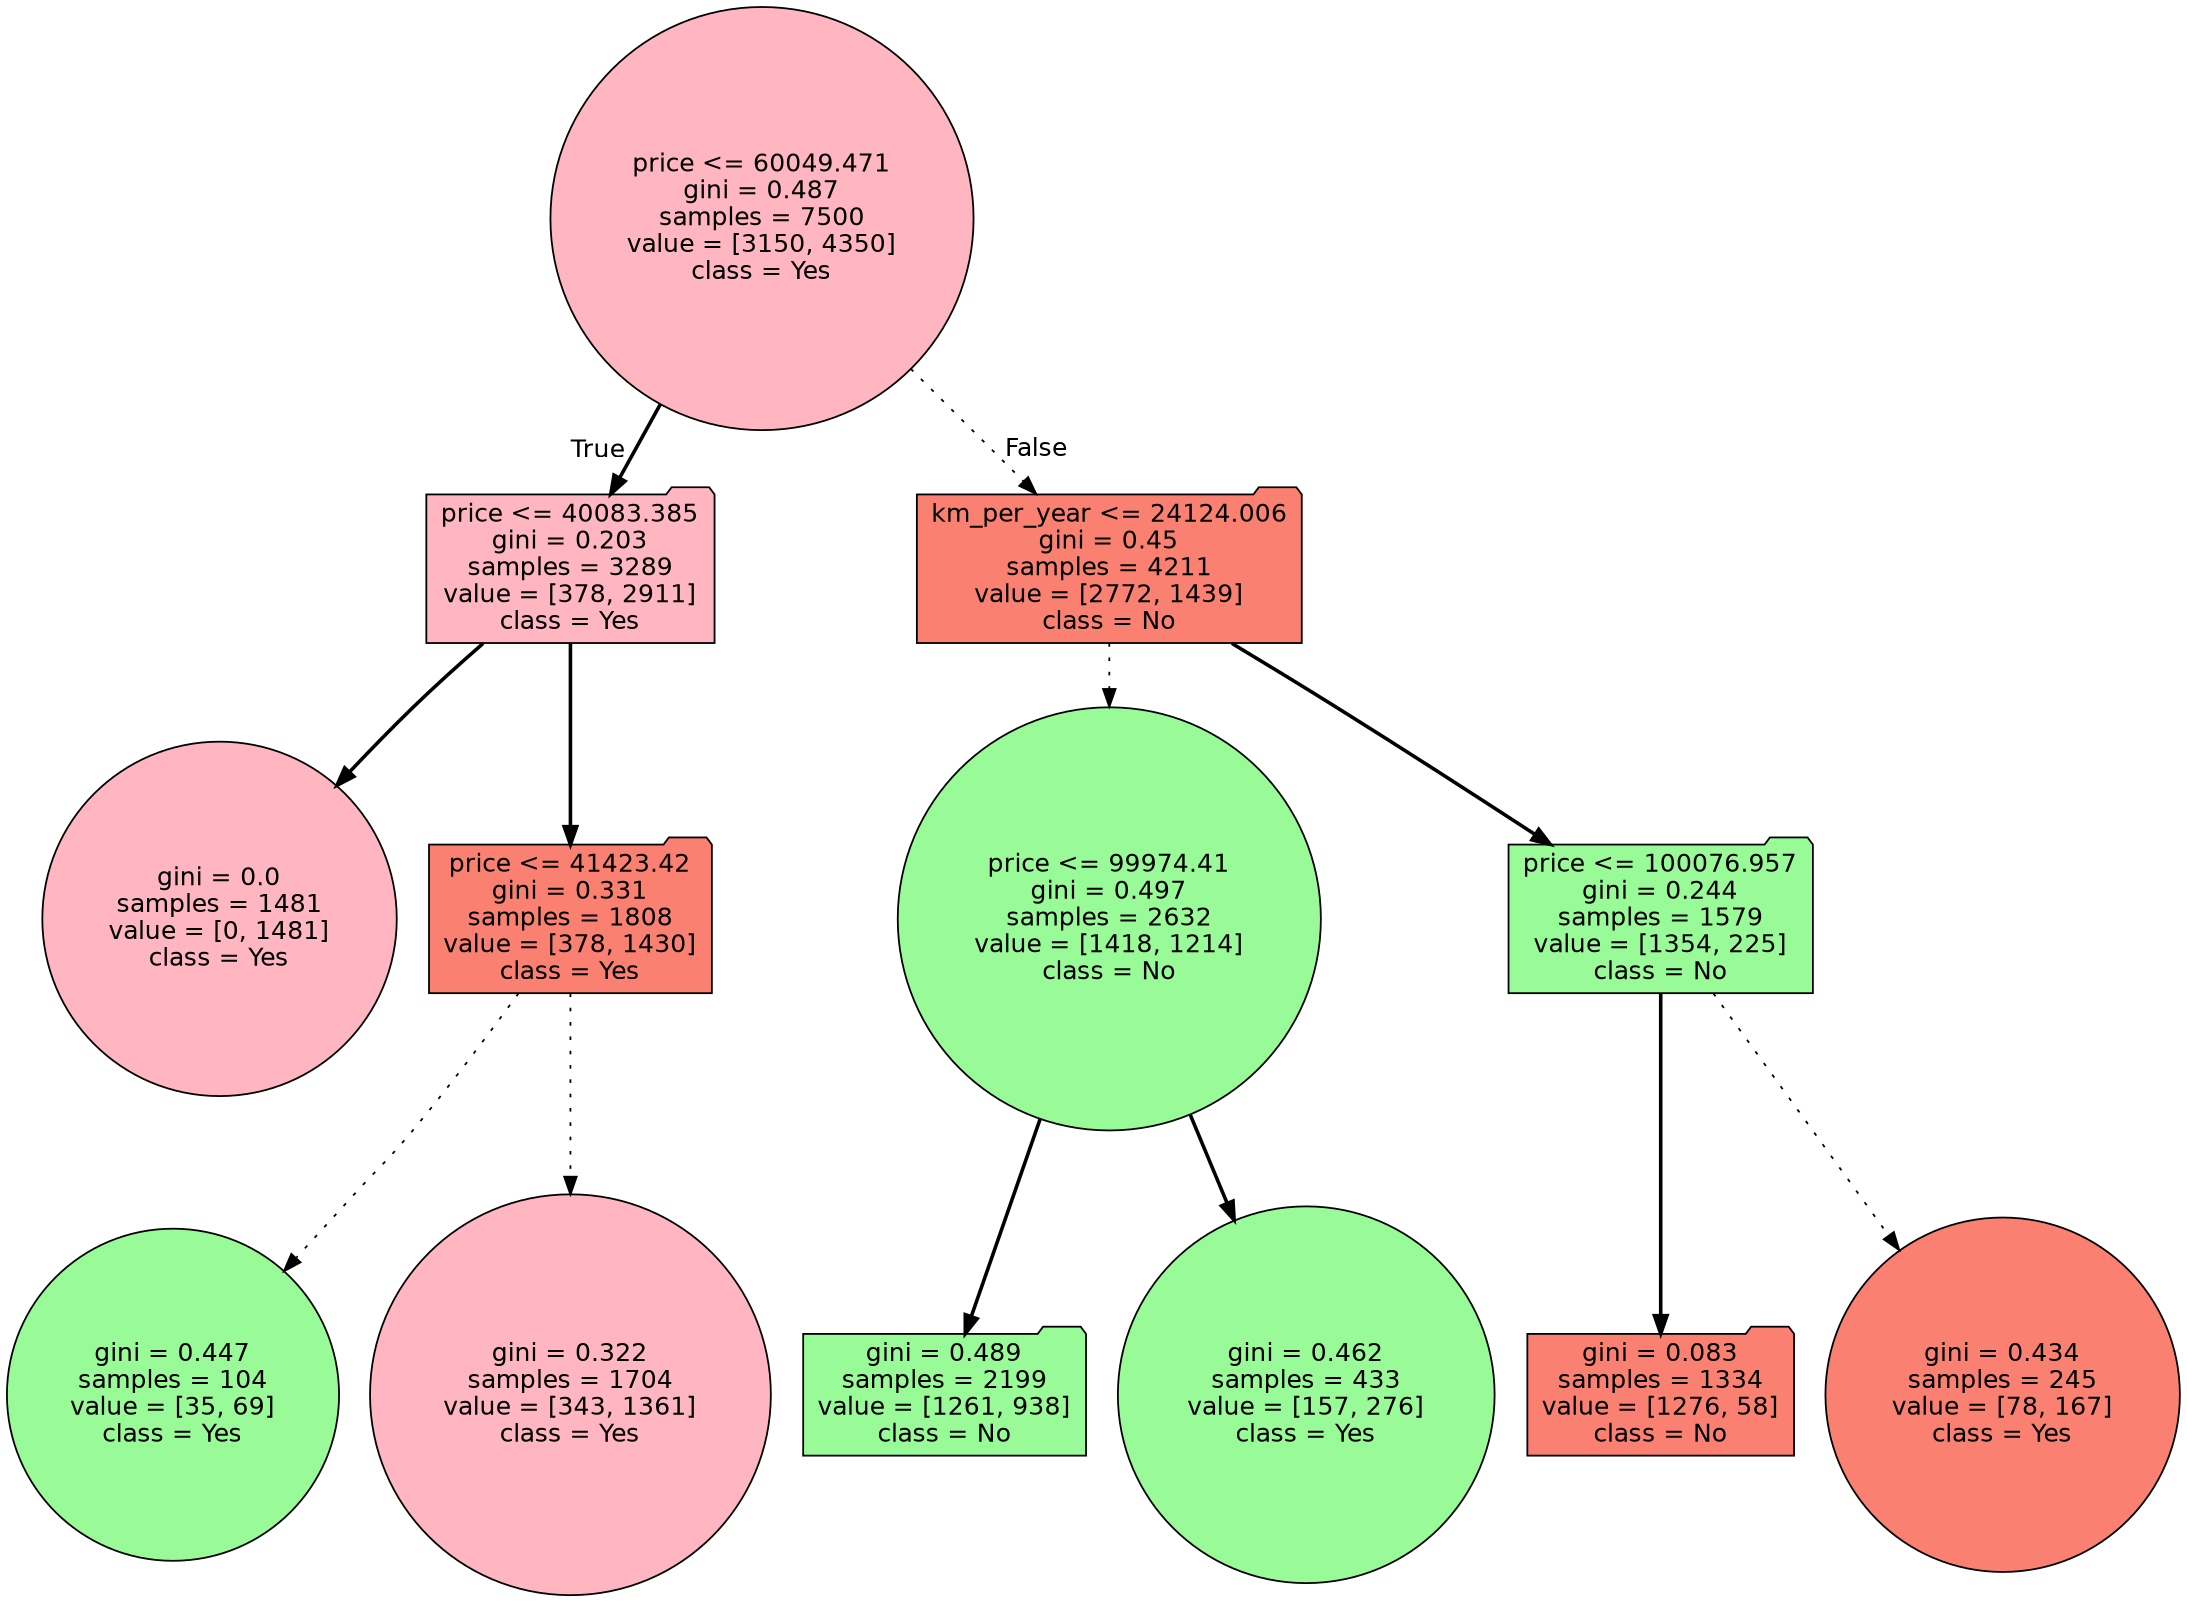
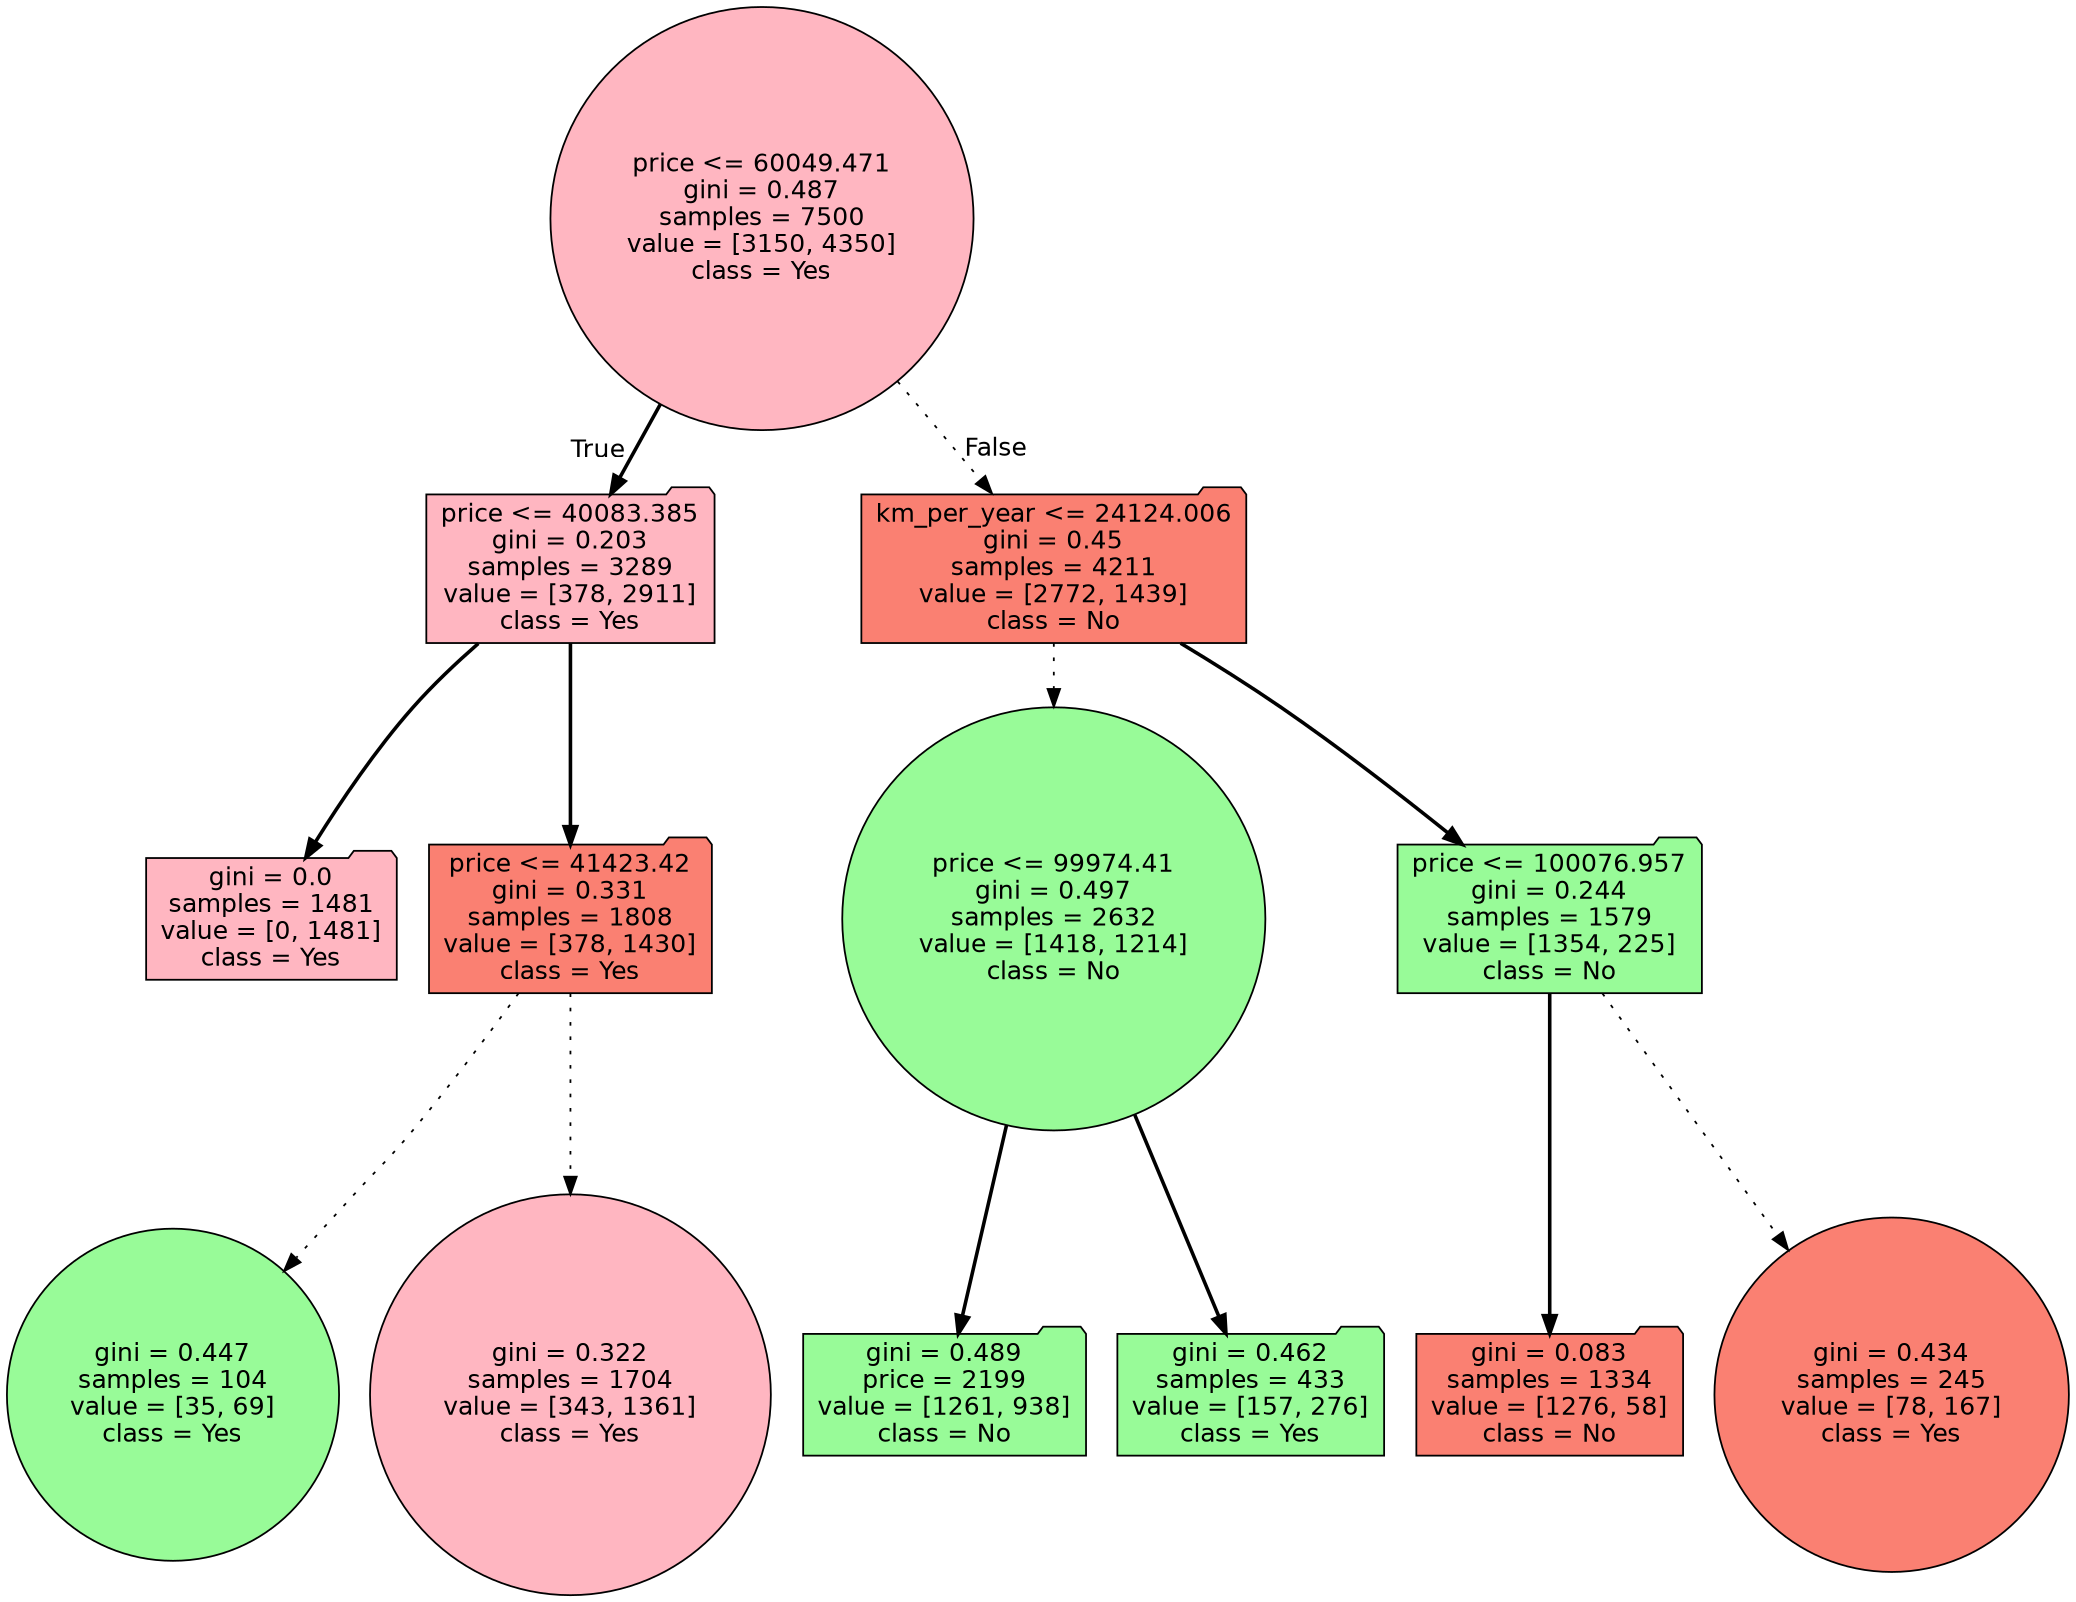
(220, 919) -> (271, 919)
(945, 1395) -> (945, 1395)
(1306, 1395) -> (1251, 1395)
